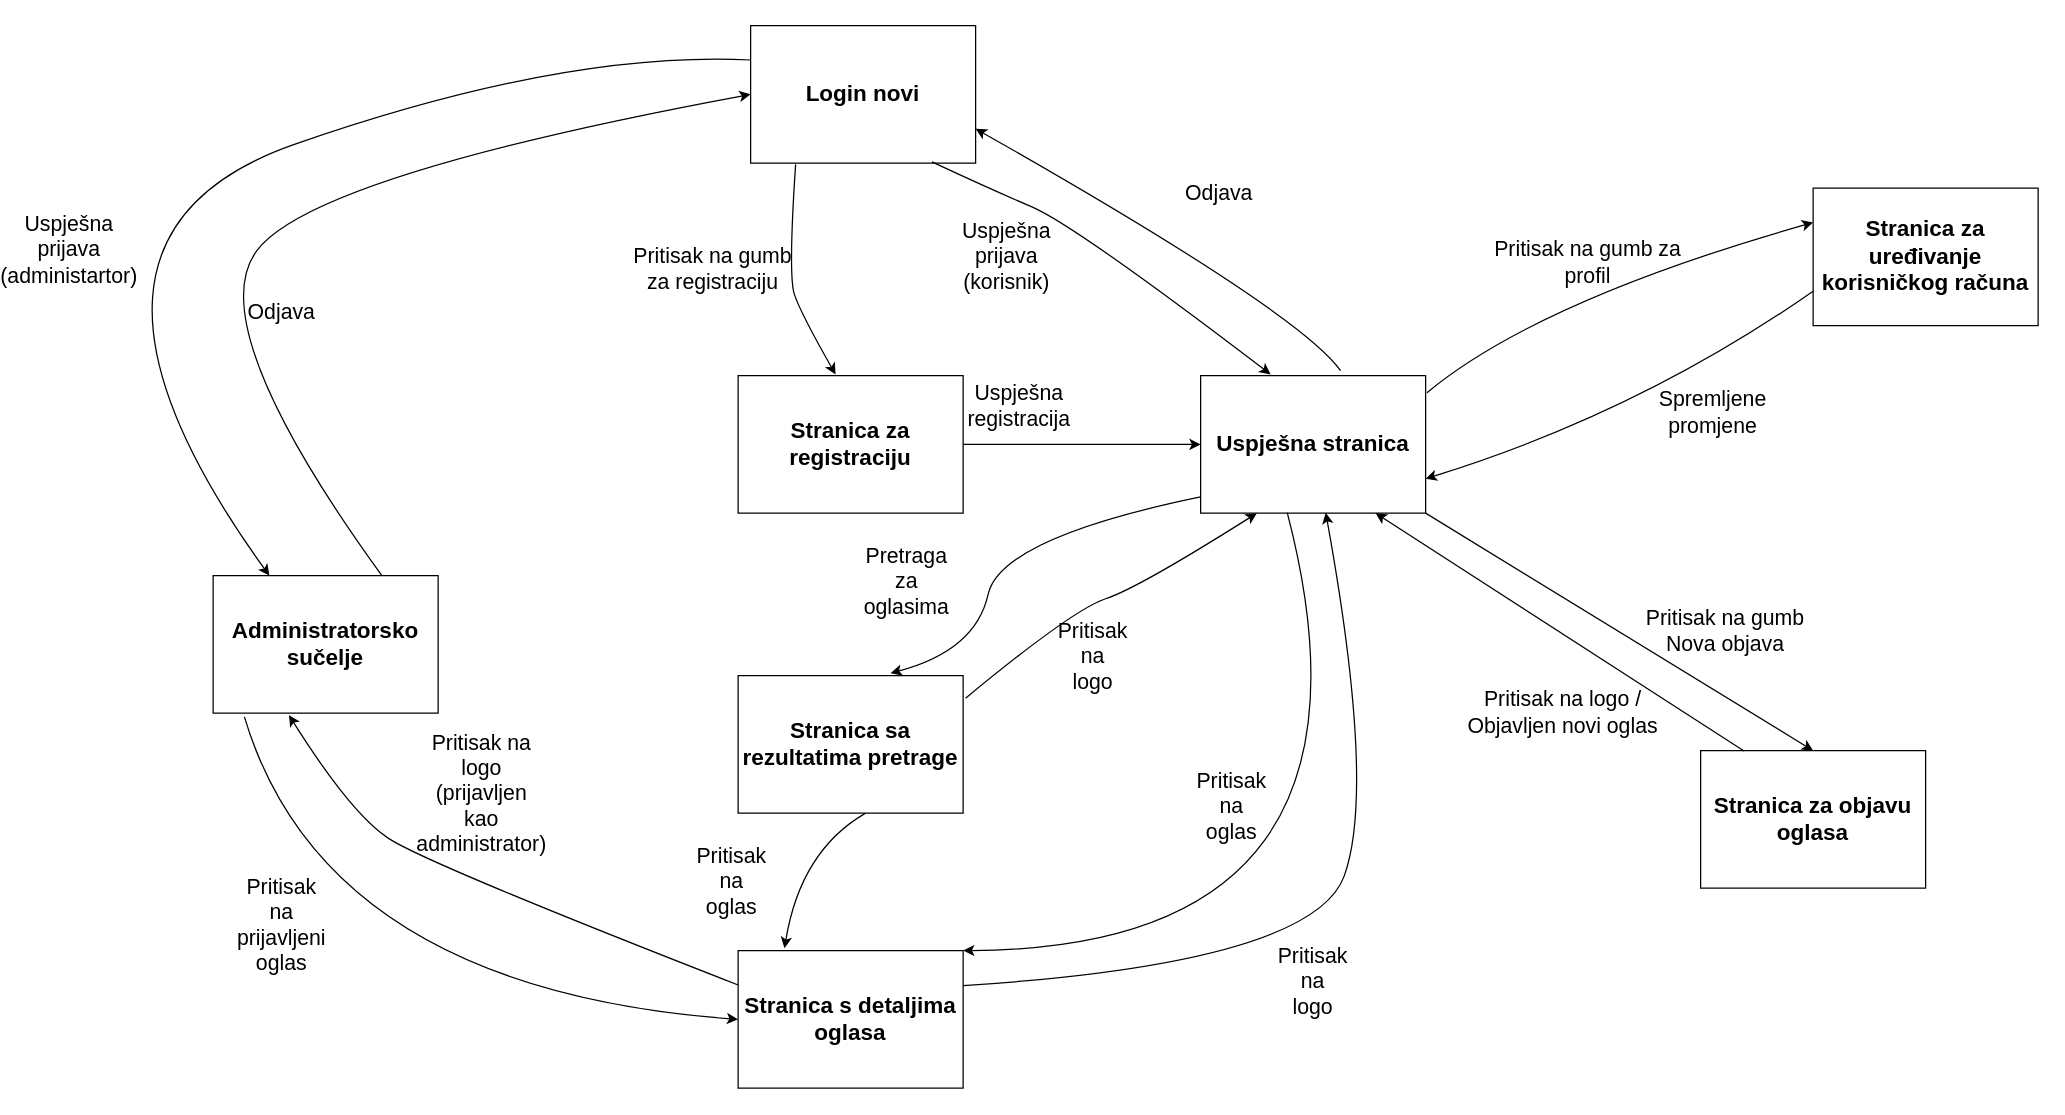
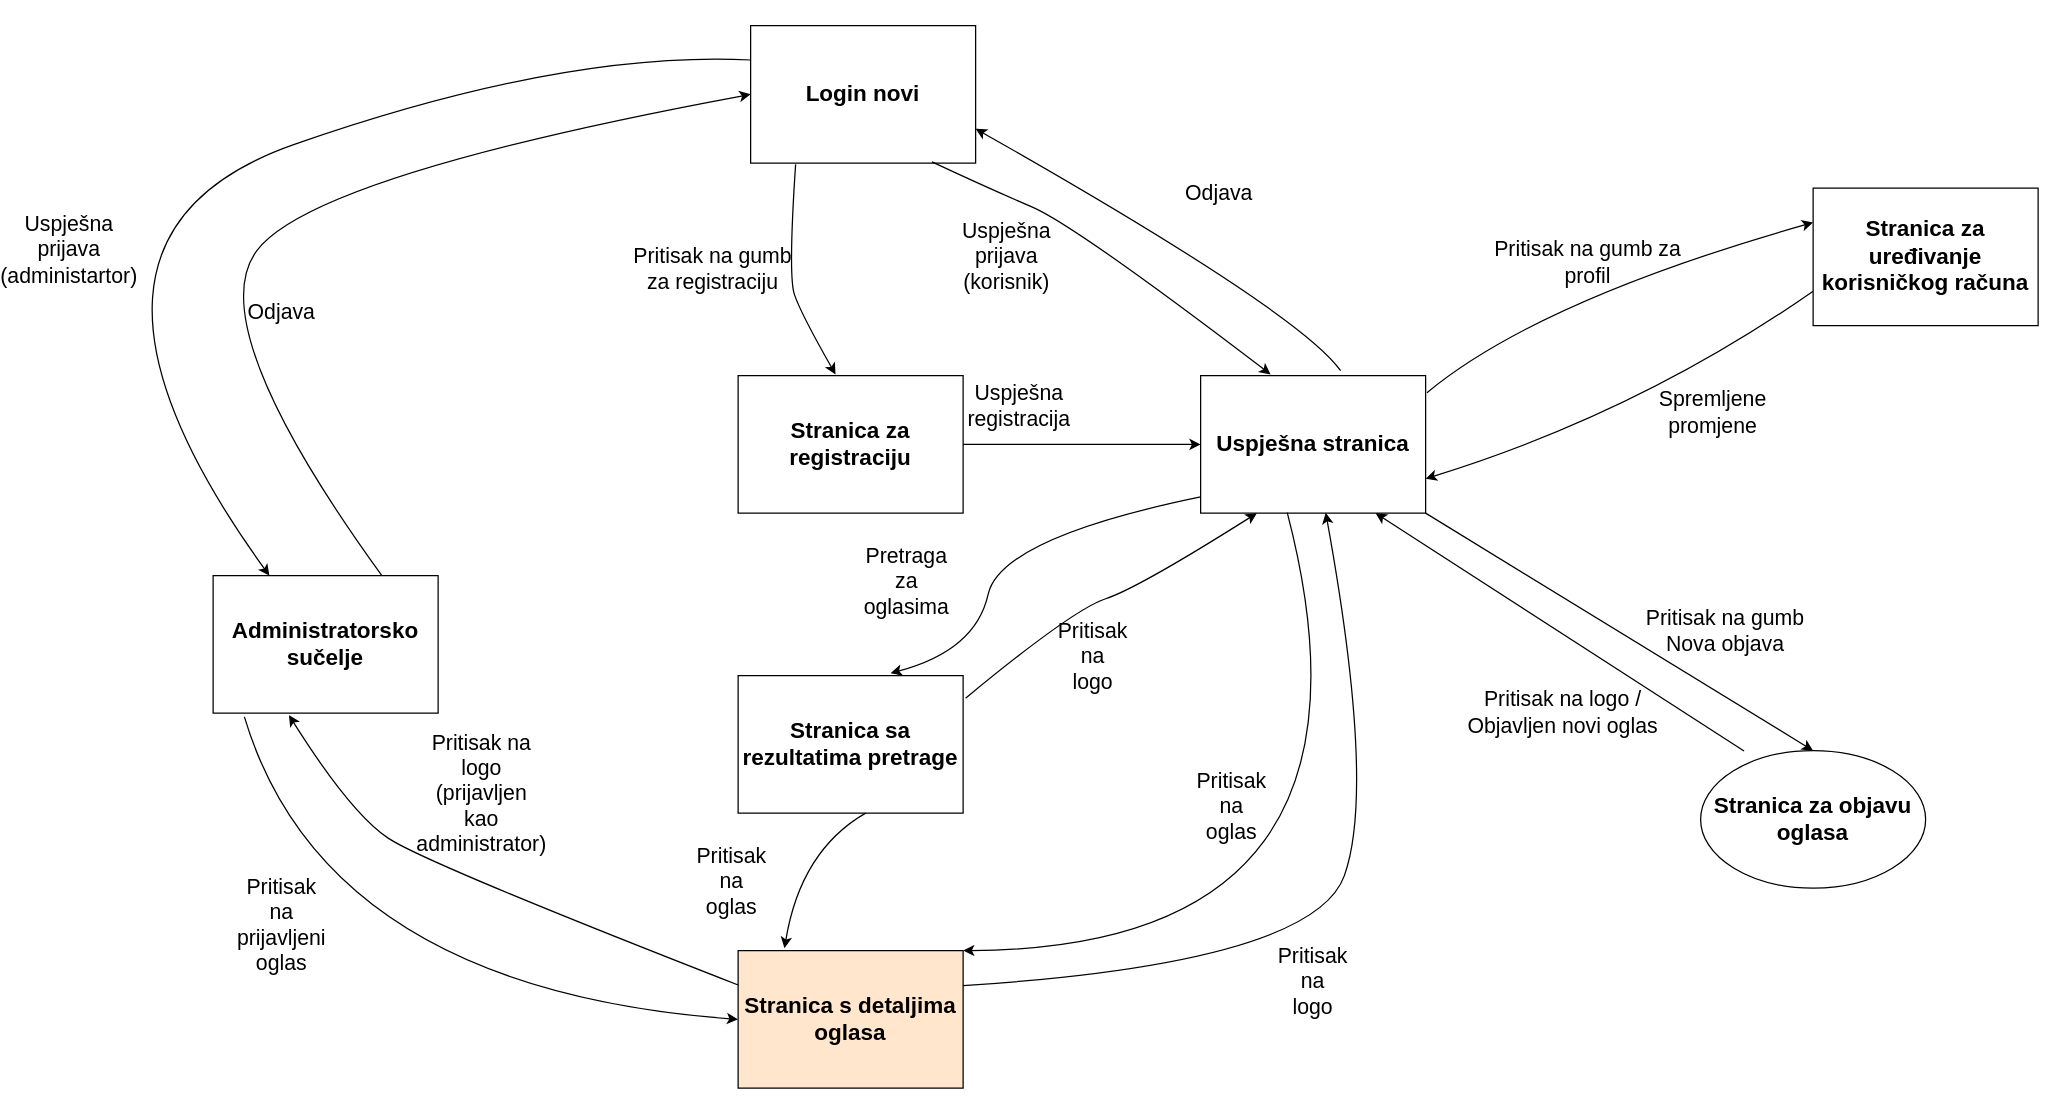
(1813, 819) -> (1813, 819)
(851, 1019) -> (851, 1019)
